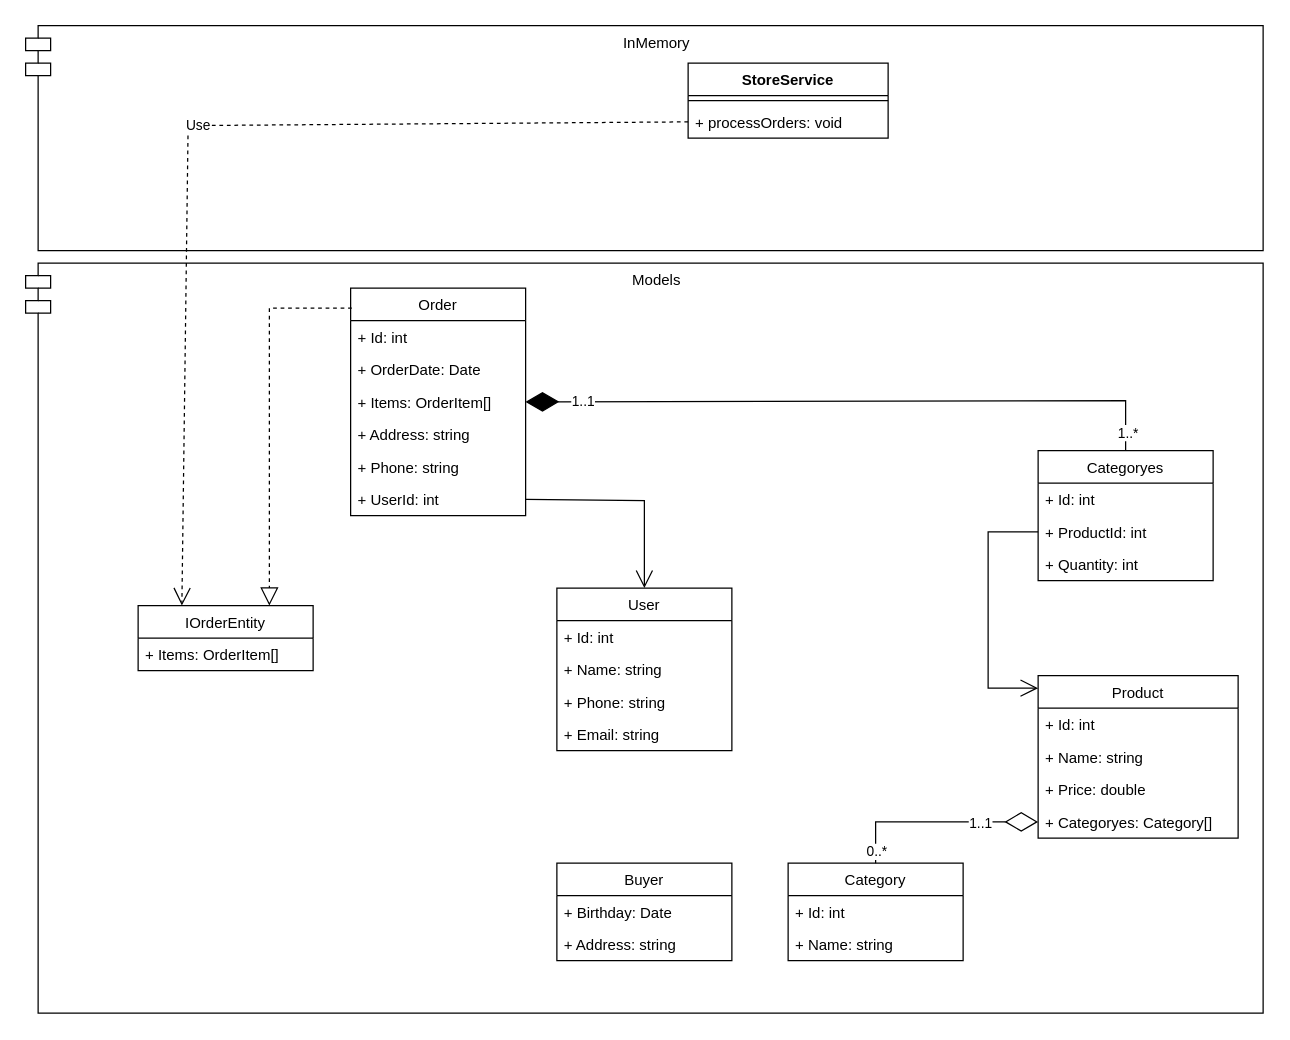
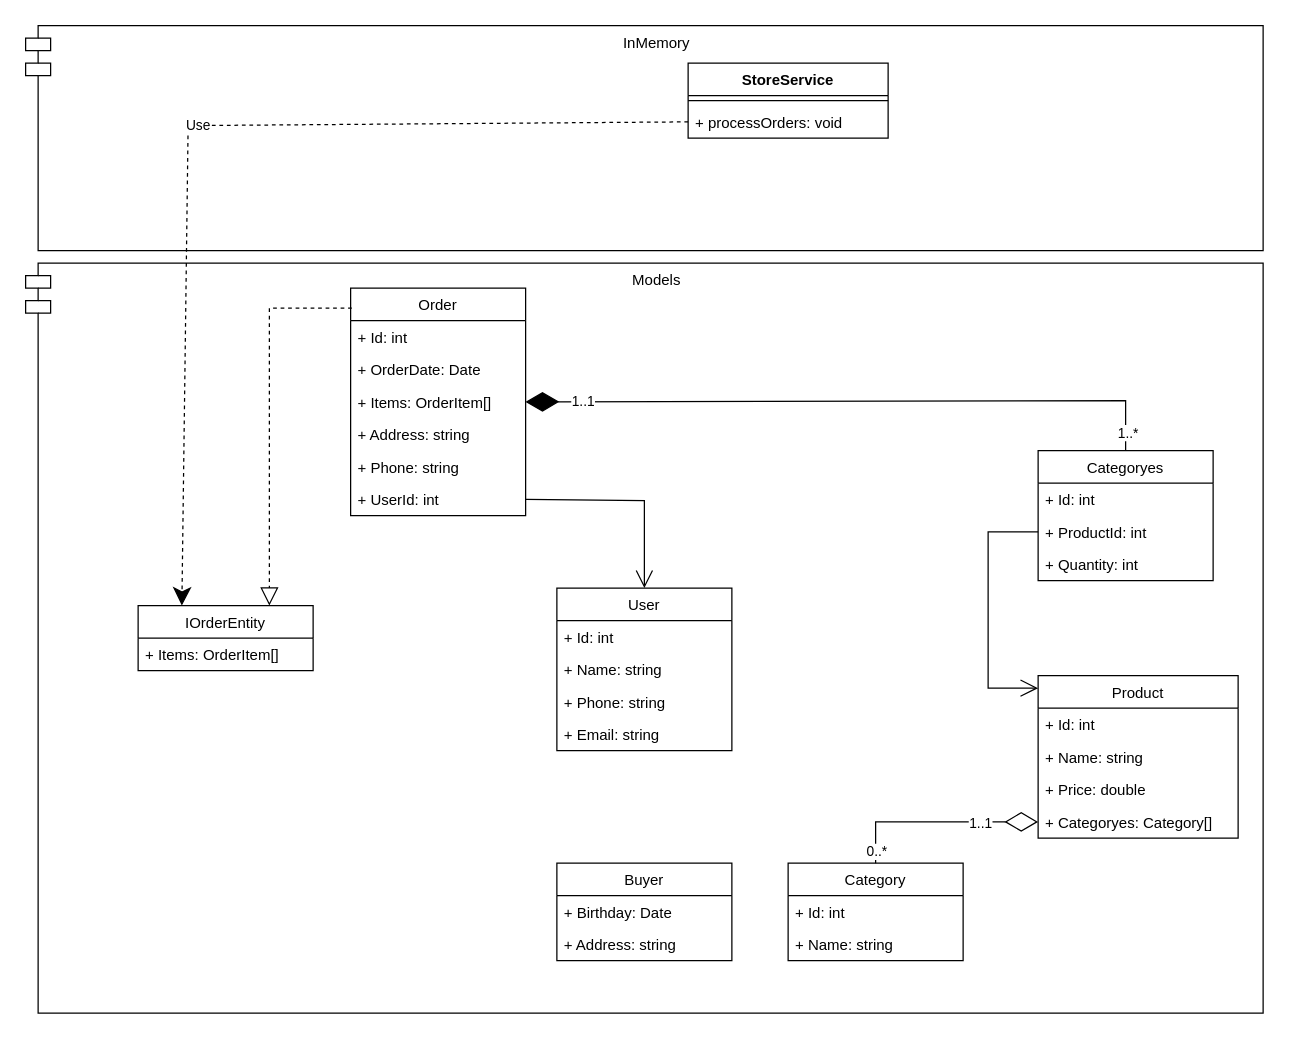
(182, 595) -> (182, 590)
